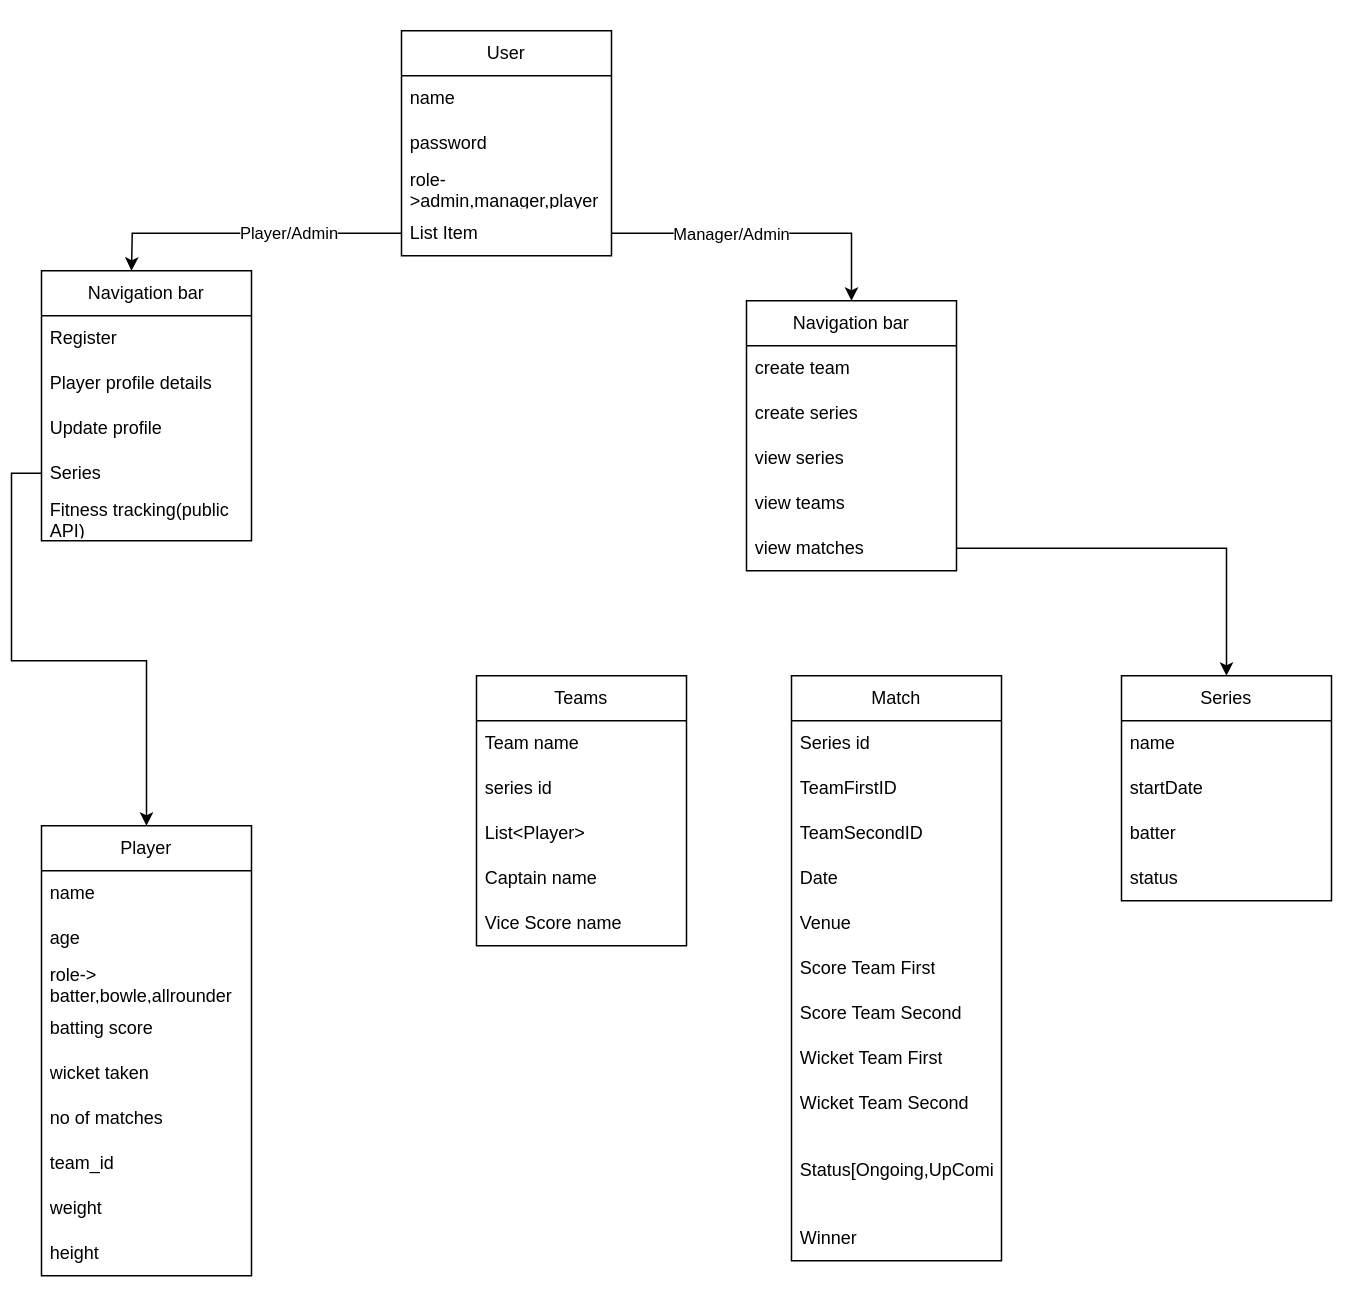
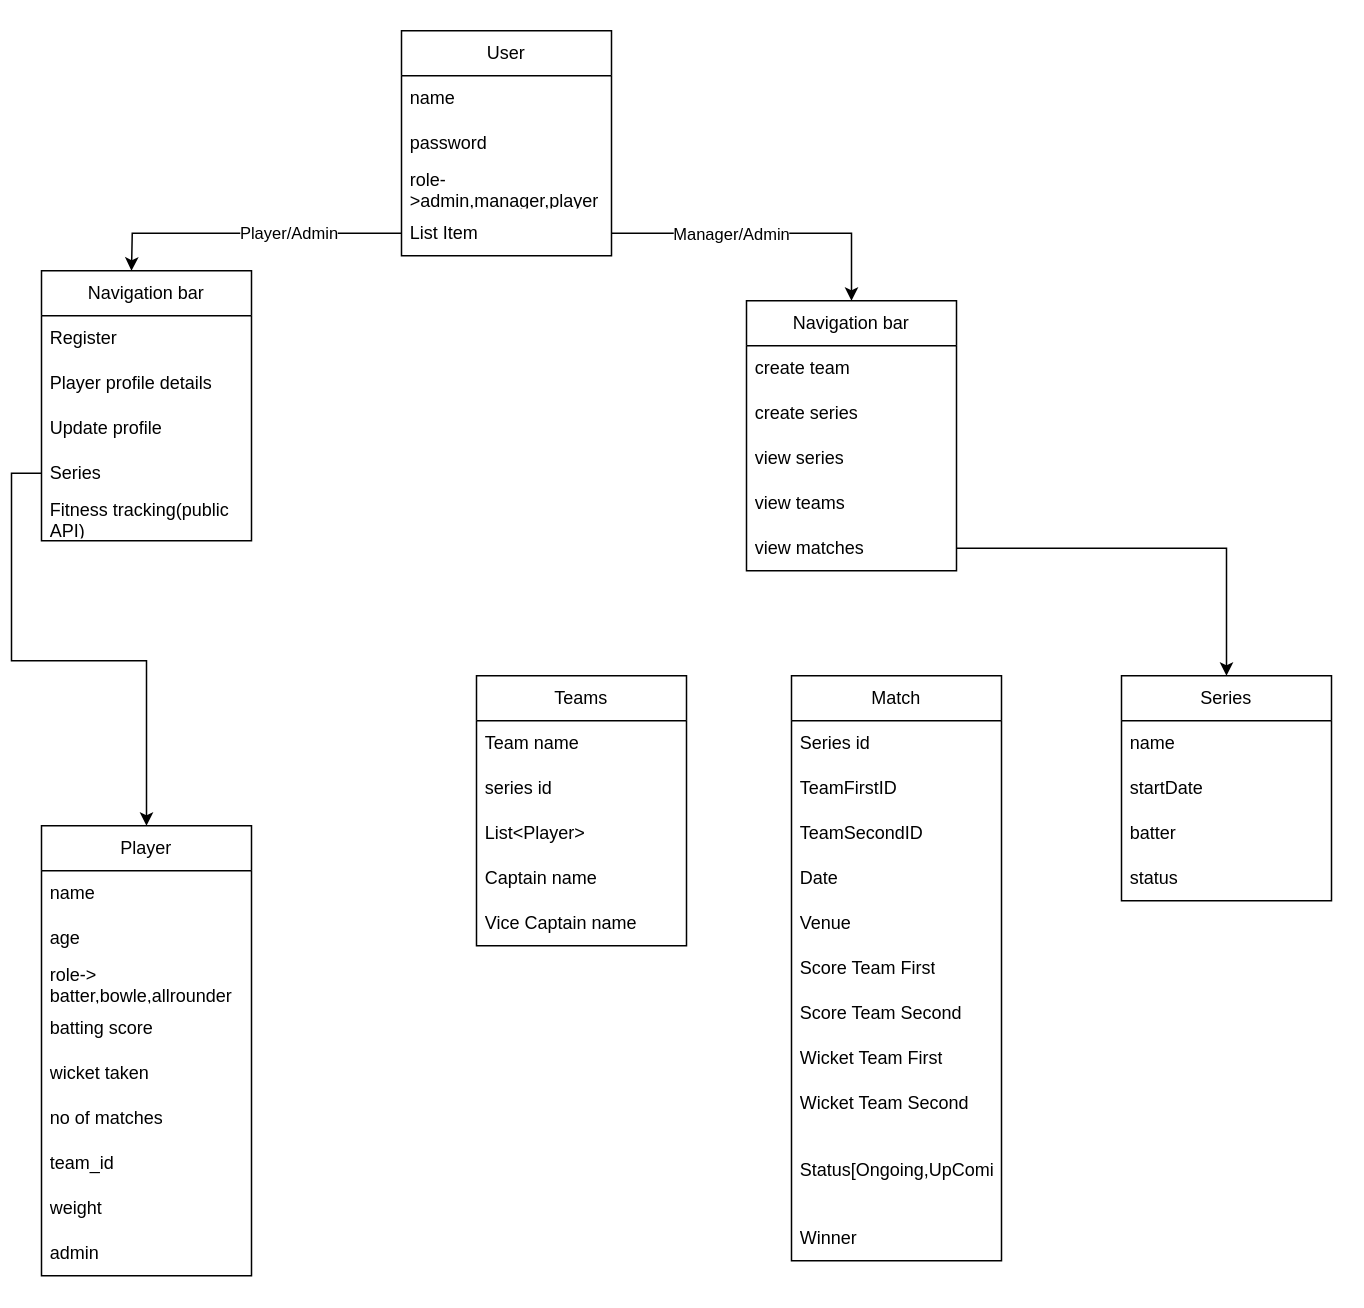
(554, 923) -> (562, 923)
(78, 1253) -> (73, 1253)
